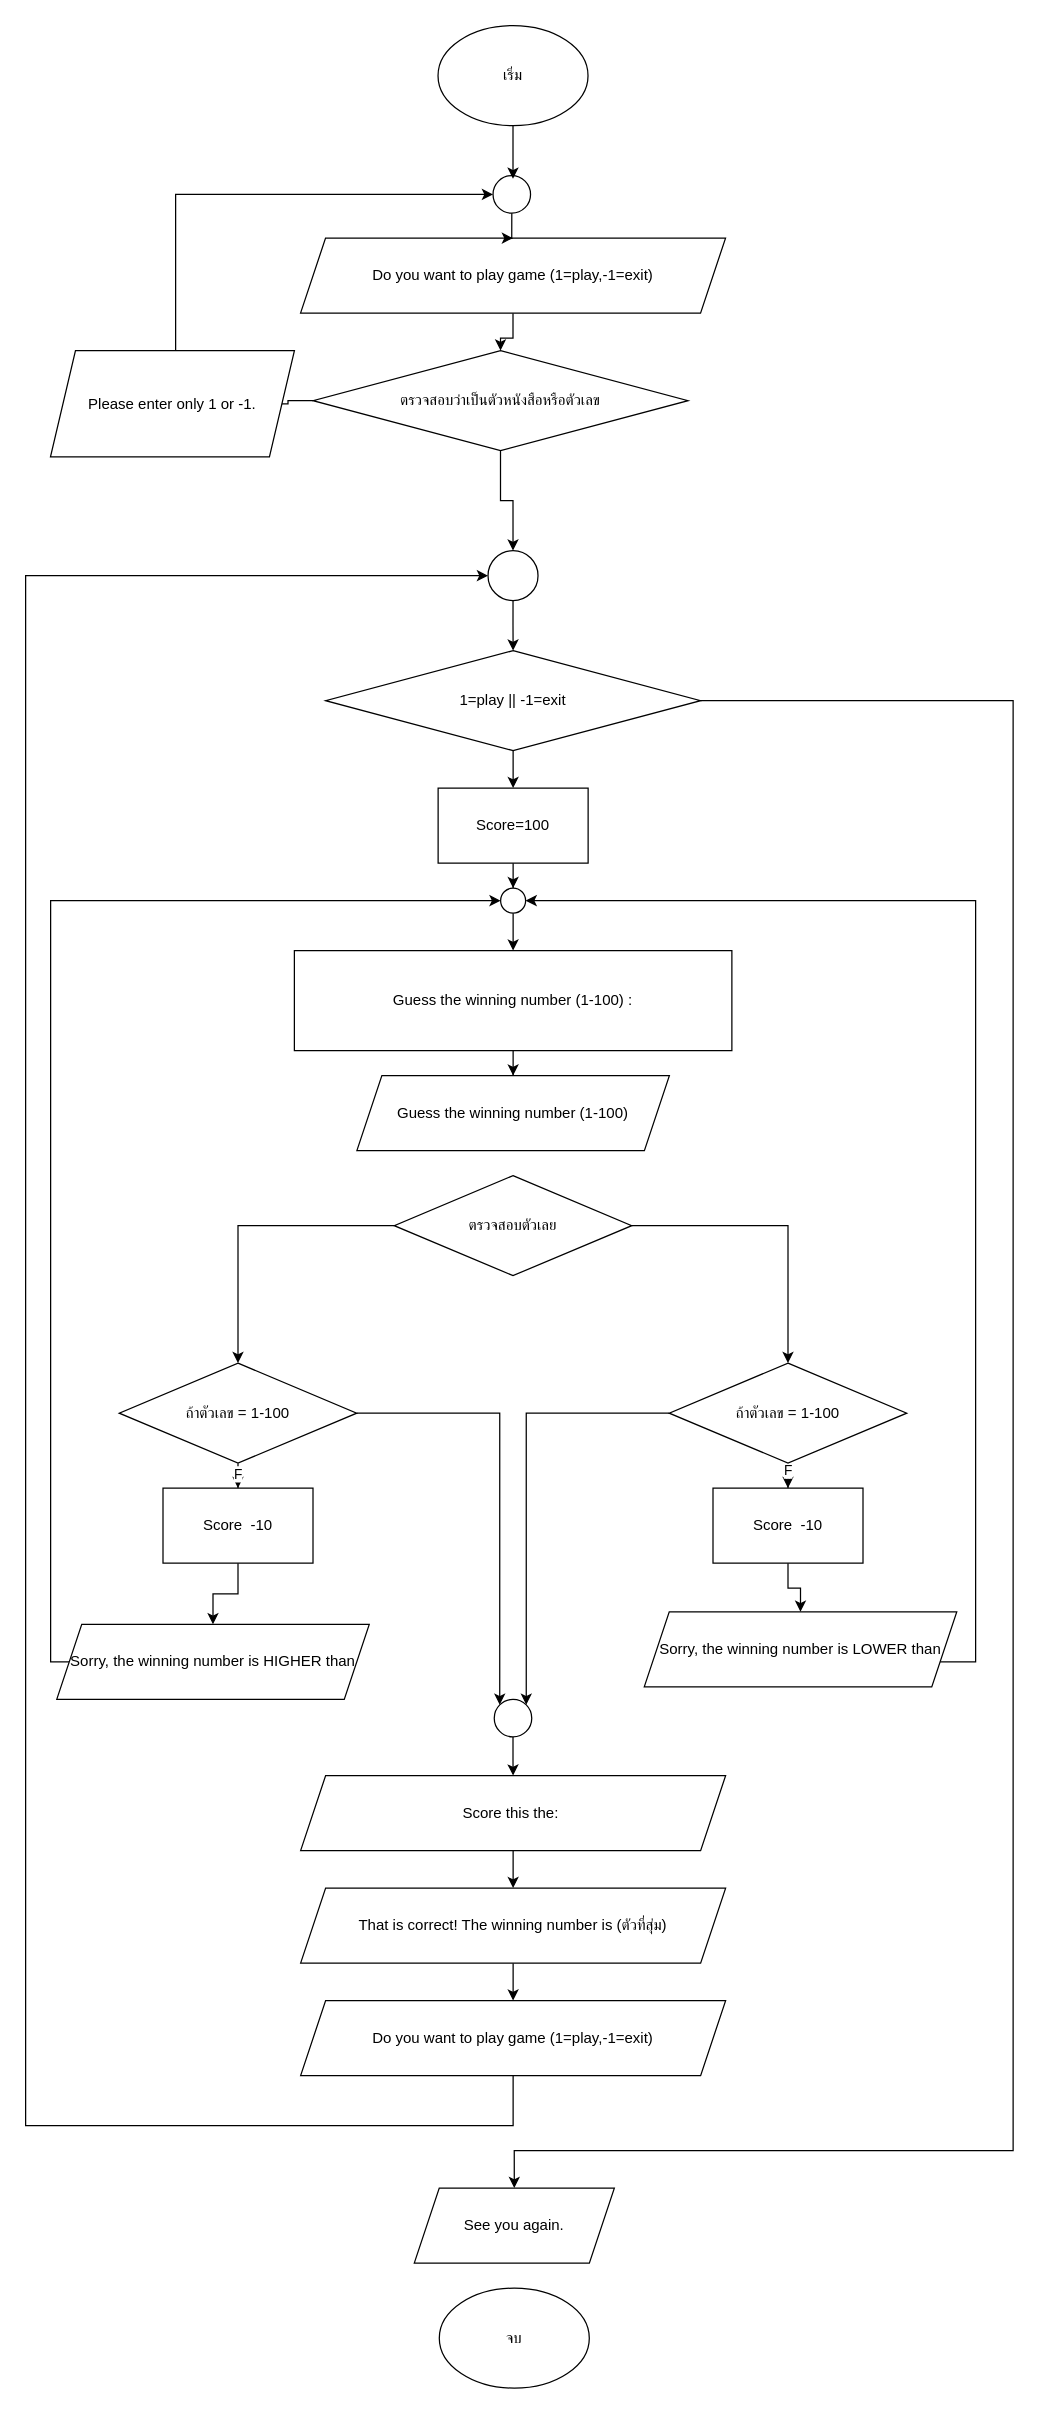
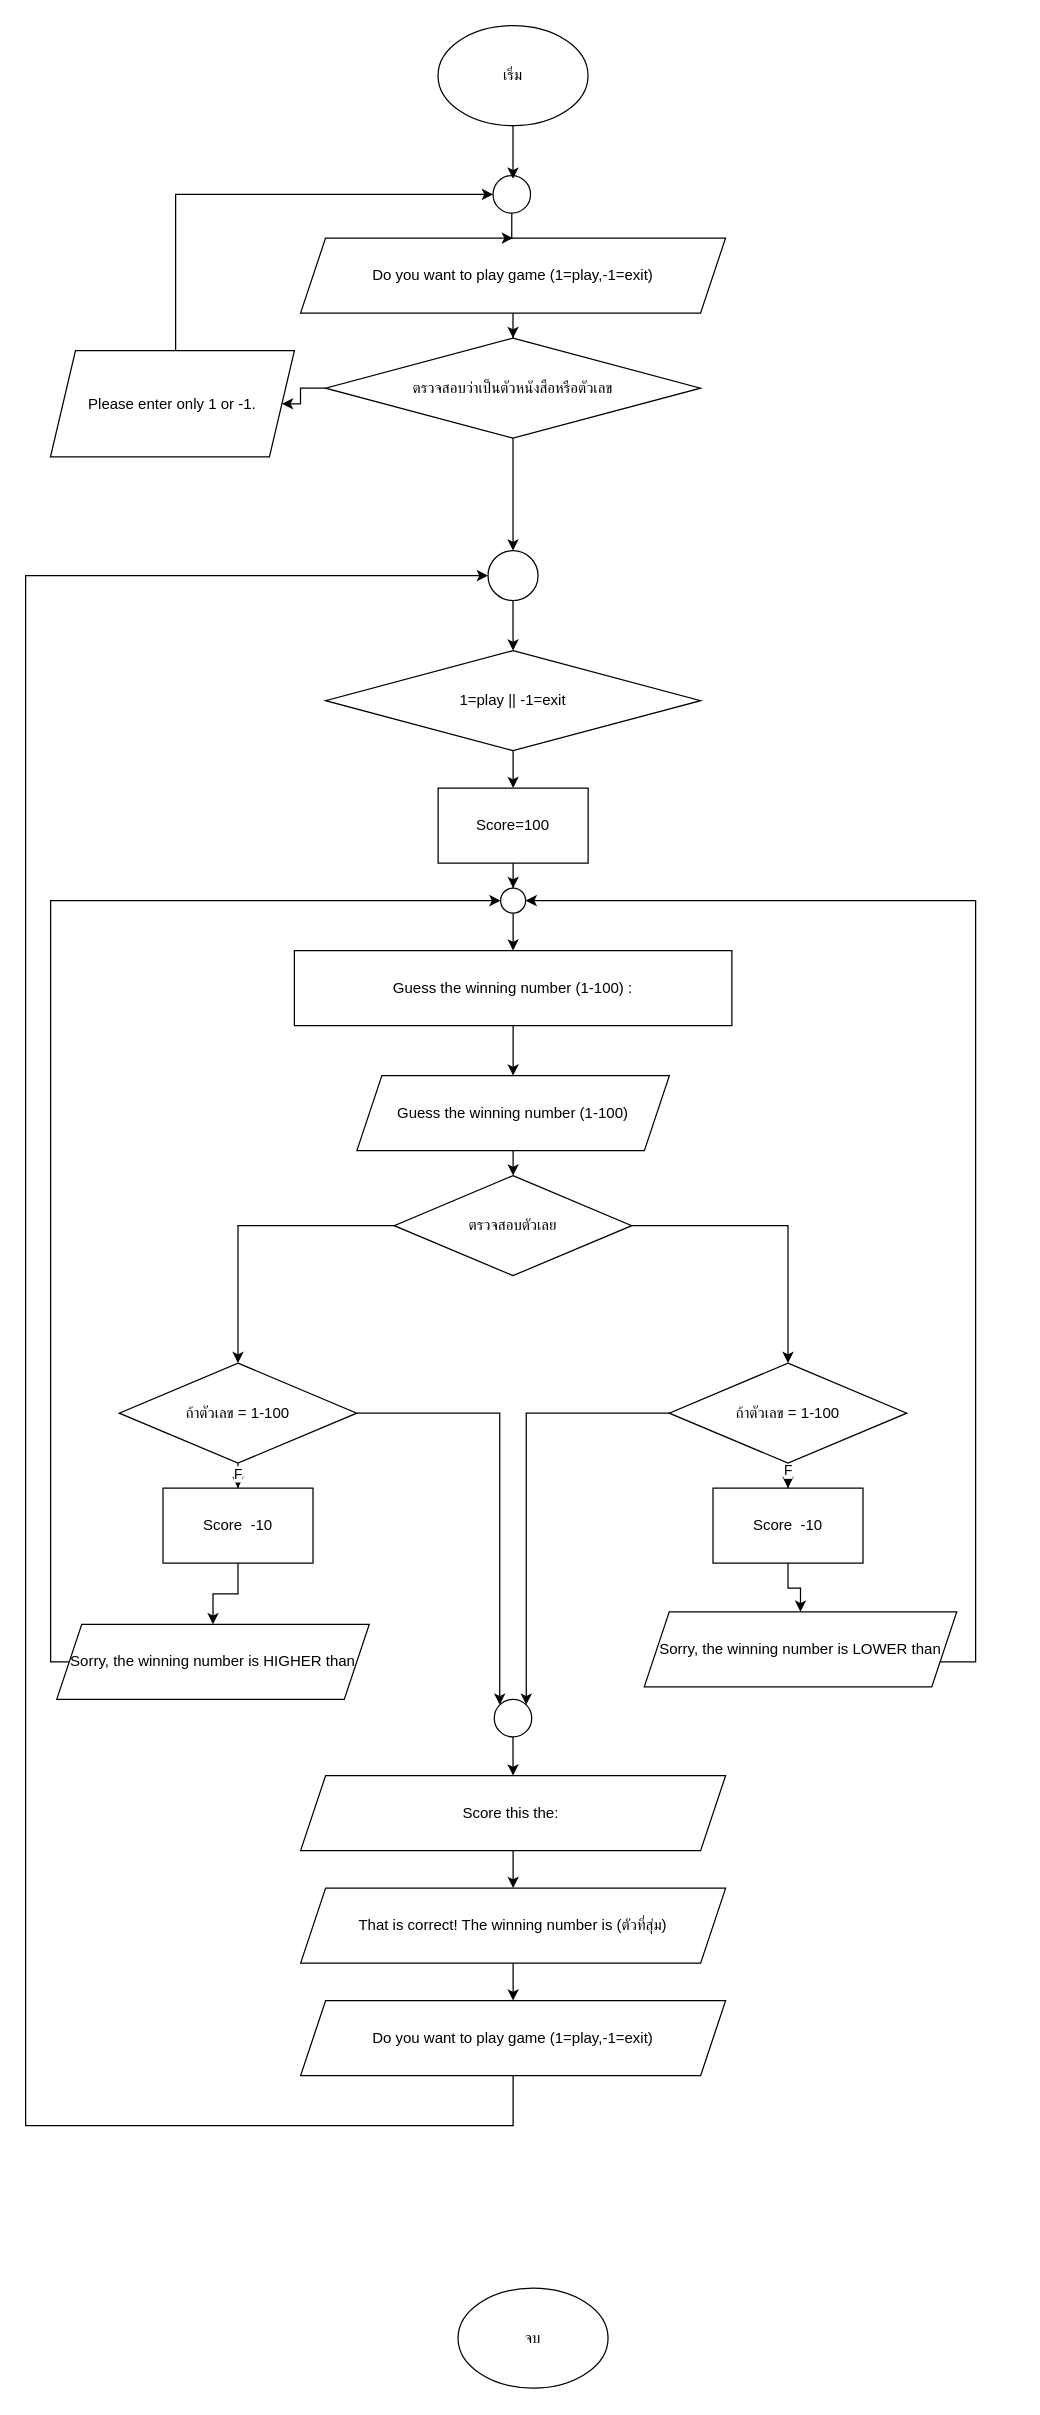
(501, 401) -> (513, 388)
(513, 1001) -> (513, 988)
none -> (513, 1159)
(1013, 1533) -> none
(514, 2226) -> none
(514, 2338) -> (533, 2338)
